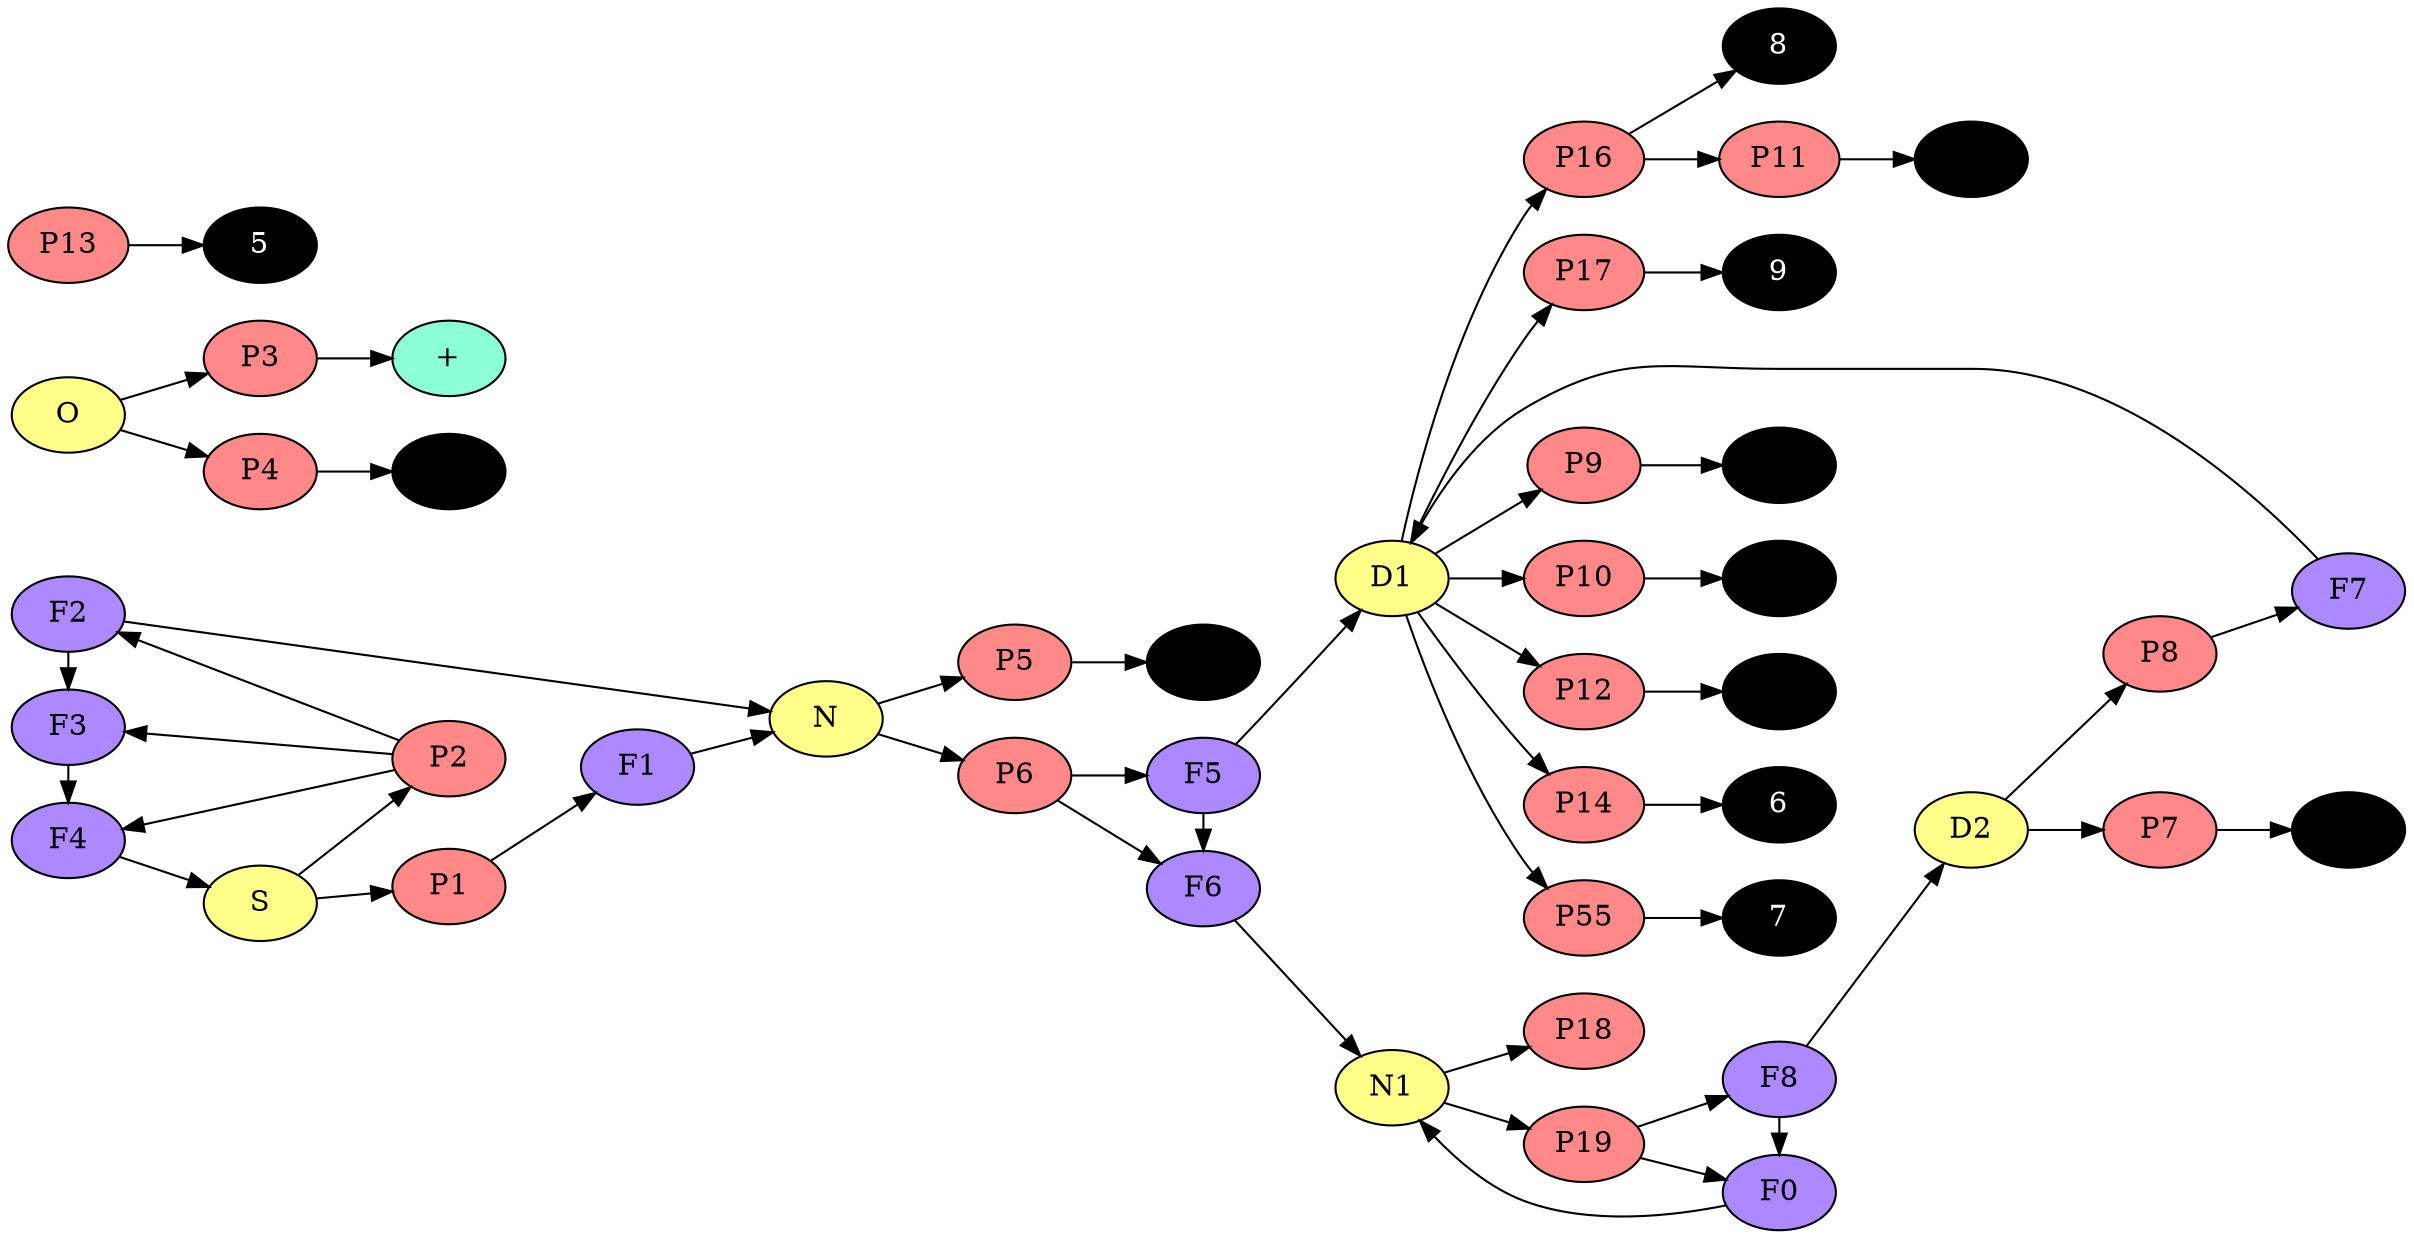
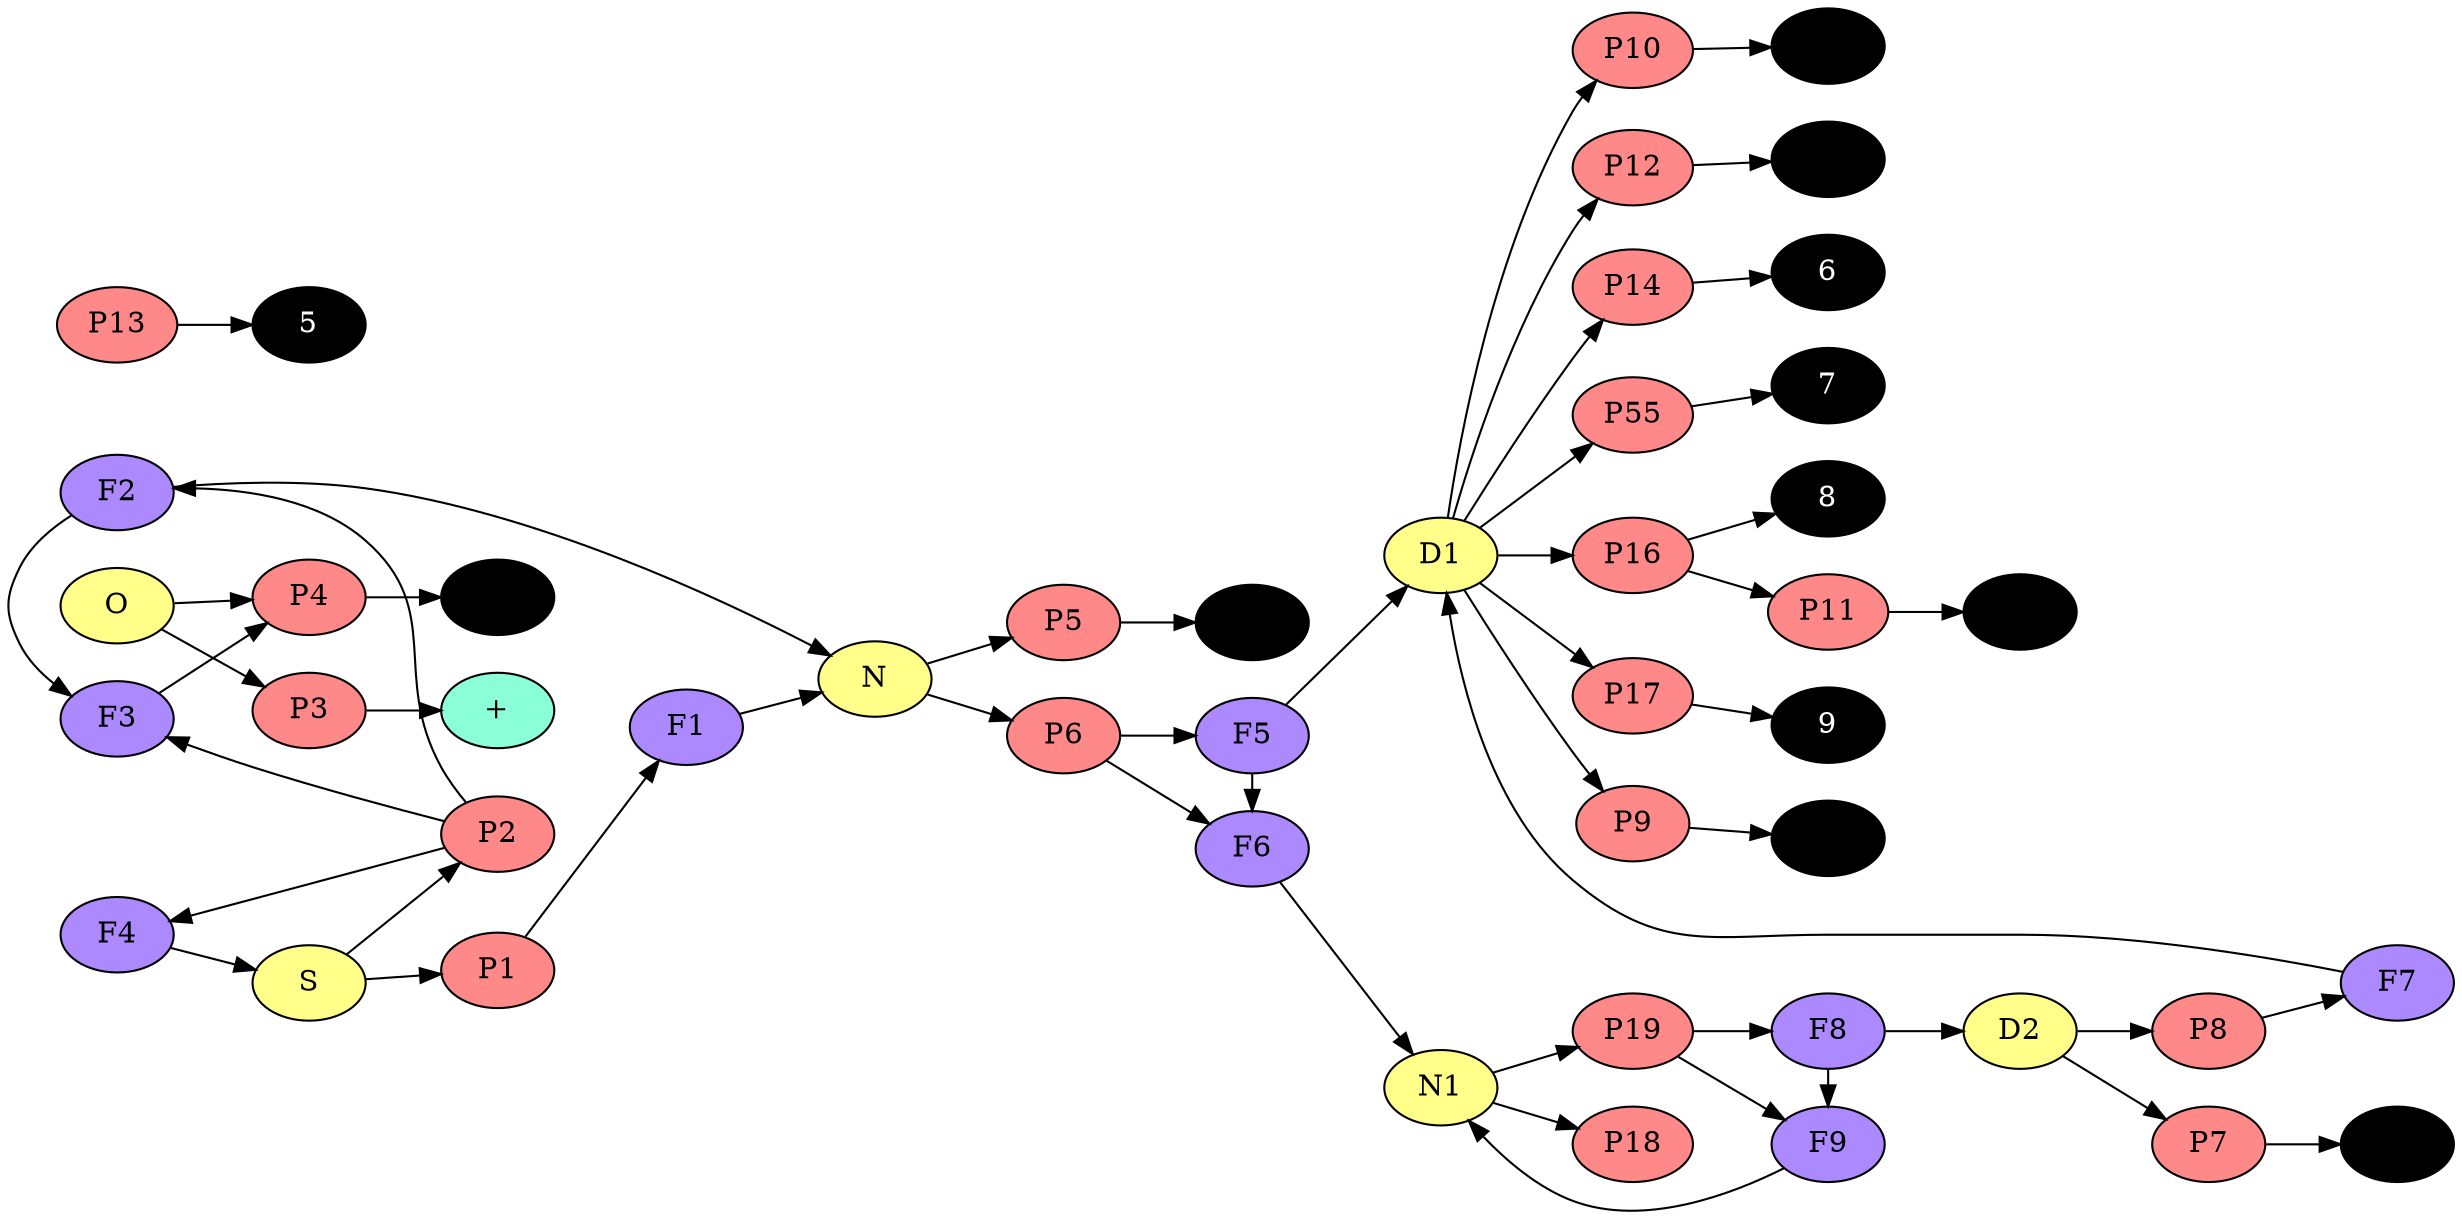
(68, 773) -> (200, 667)
(1779, 1193) -> (1828, 1144)
